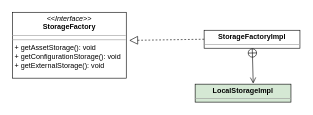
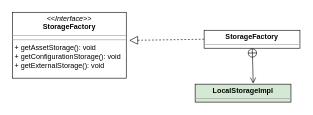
(240, 43) -> (234, 43)
